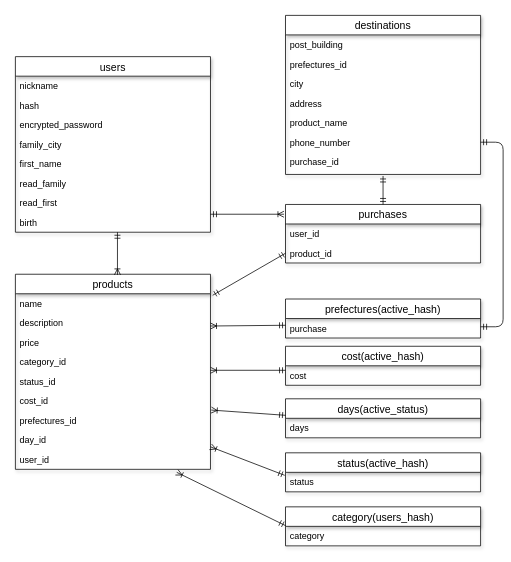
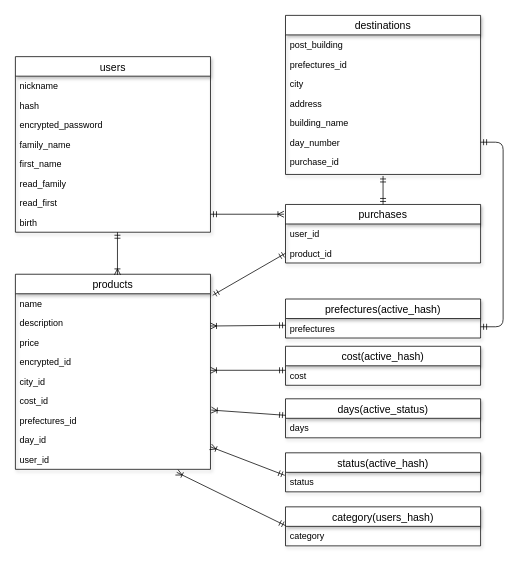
(320, 123) -> (319, 123)
(320, 143) -> (315, 143)
(44, 145) -> (45, 145)
(310, 329) -> (317, 329)
(46, 362) -> (49, 362)
(41, 382) -> (35, 382)
